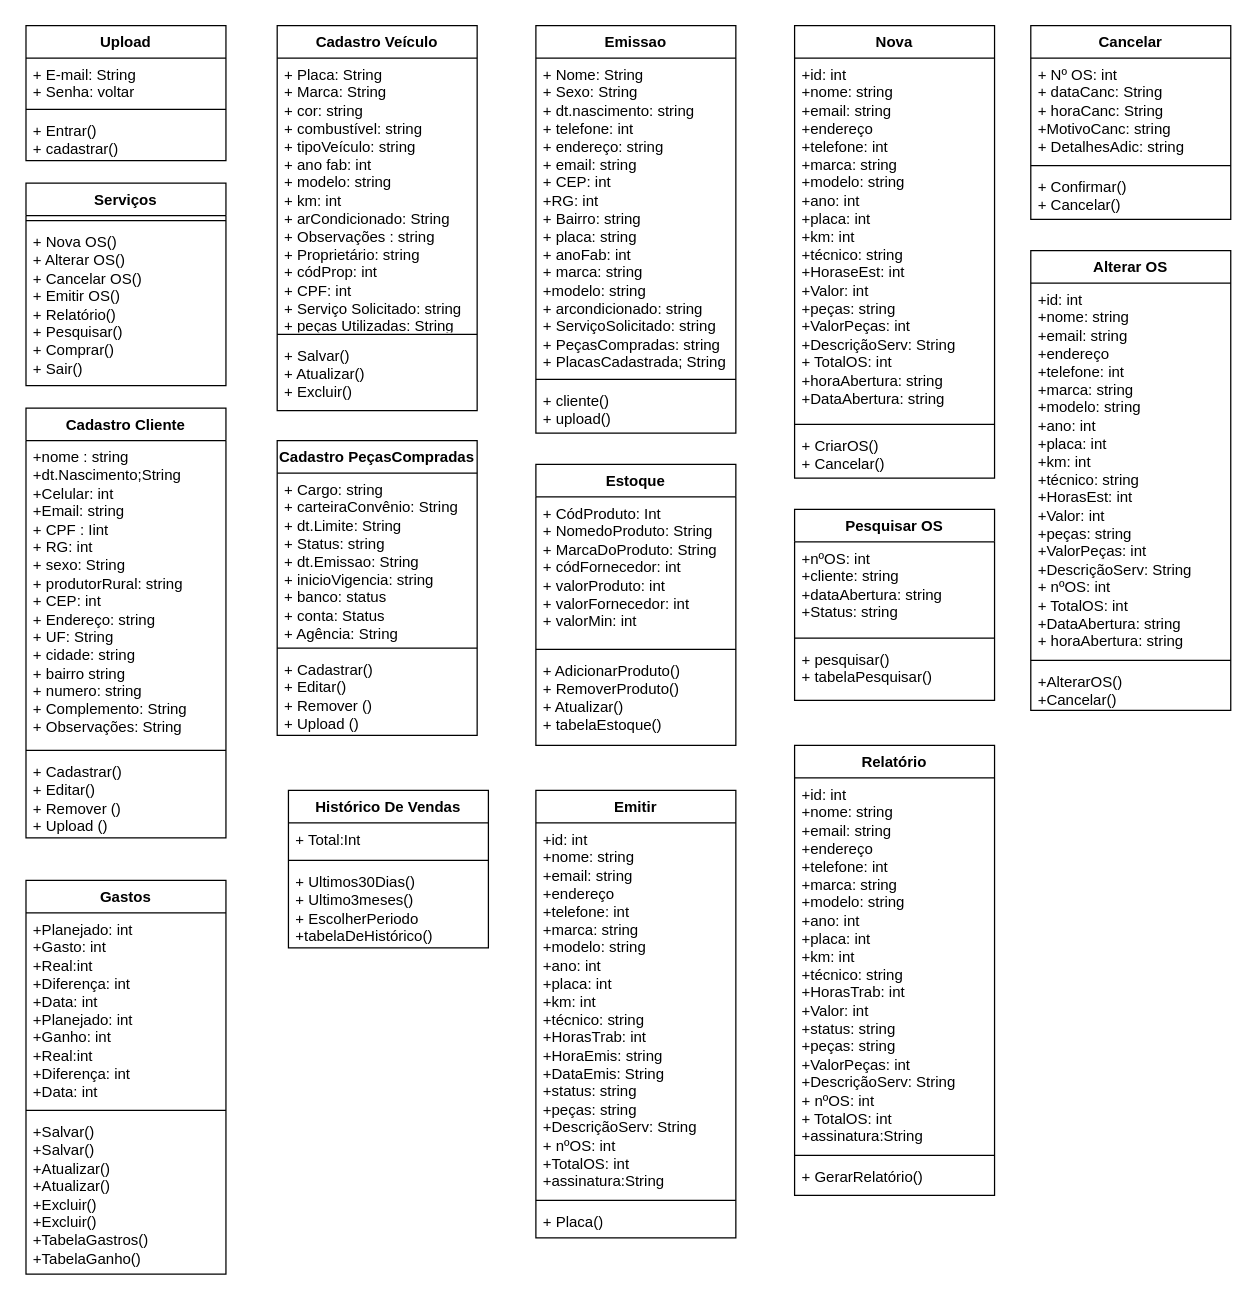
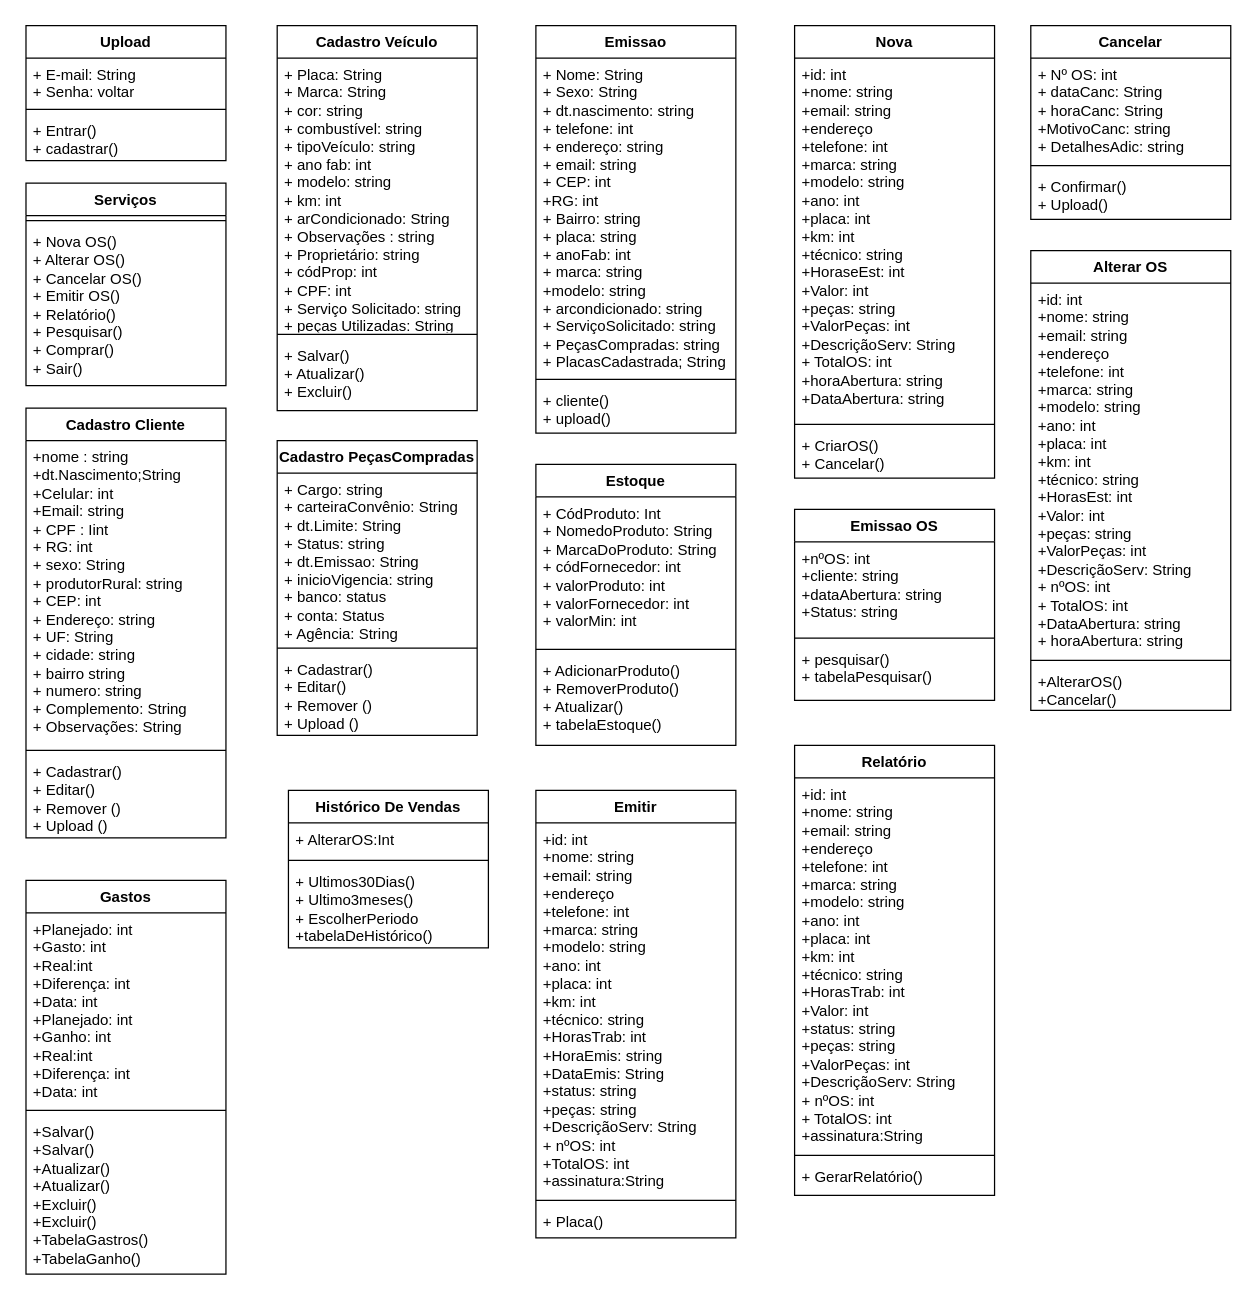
(1089, 197) -> (1089, 197)
(894, 527) -> (894, 527)
(336, 841) -> (353, 841)
